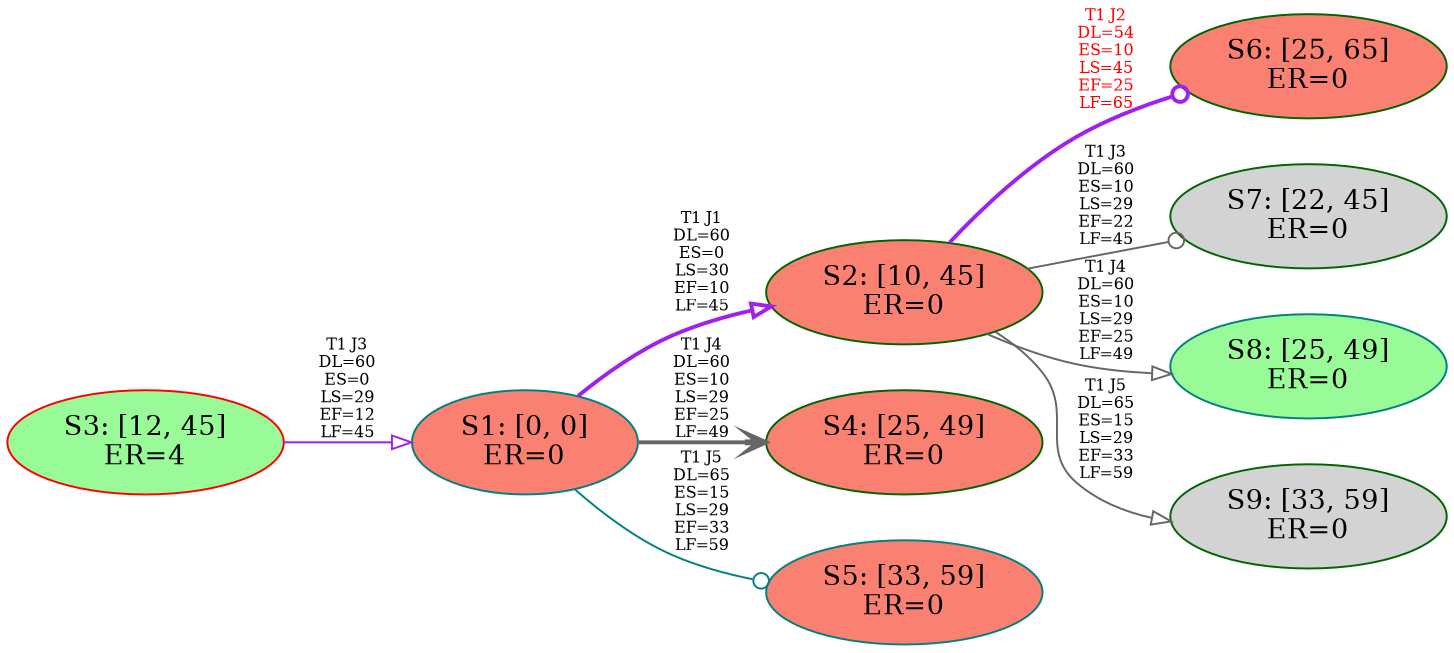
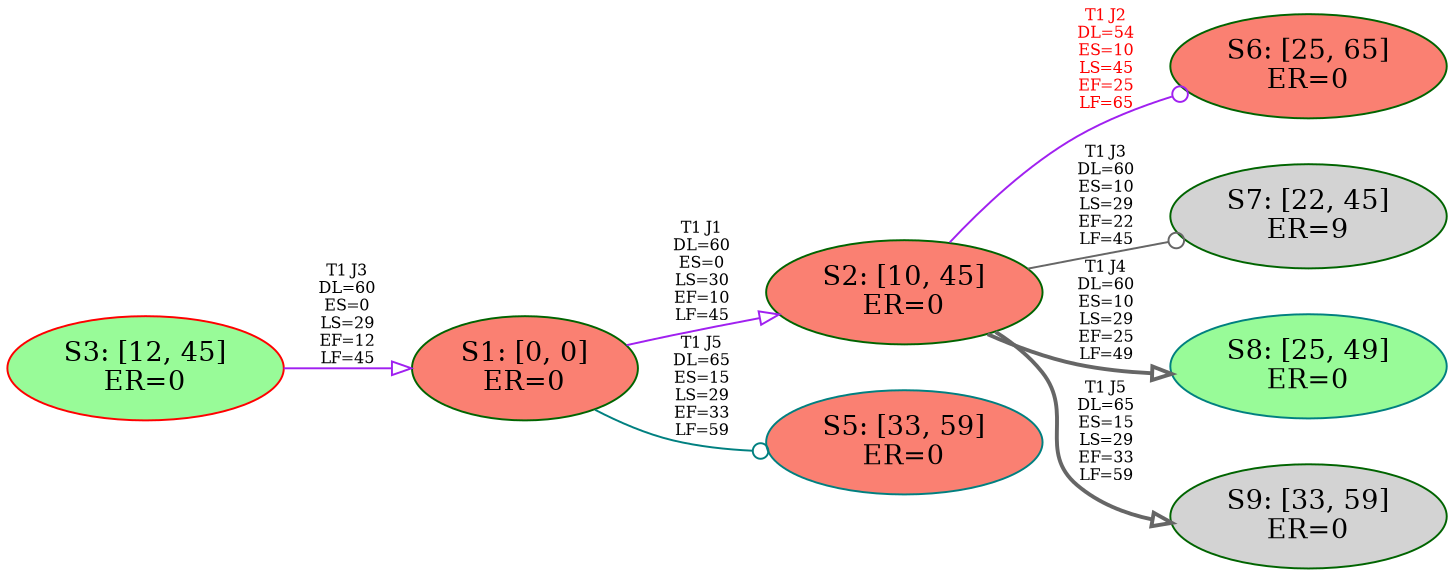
(1050, 154) -> (1050, 154)
(1309, 216) -> (1309, 216)
(659, 342) -> (693, 331)
(1068, 362) -> (1068, 362)
(1057, 439) -> (1057, 441)
(146, 442) -> (146, 368)
(525, 442) -> (525, 368)
(904, 442) -> none
